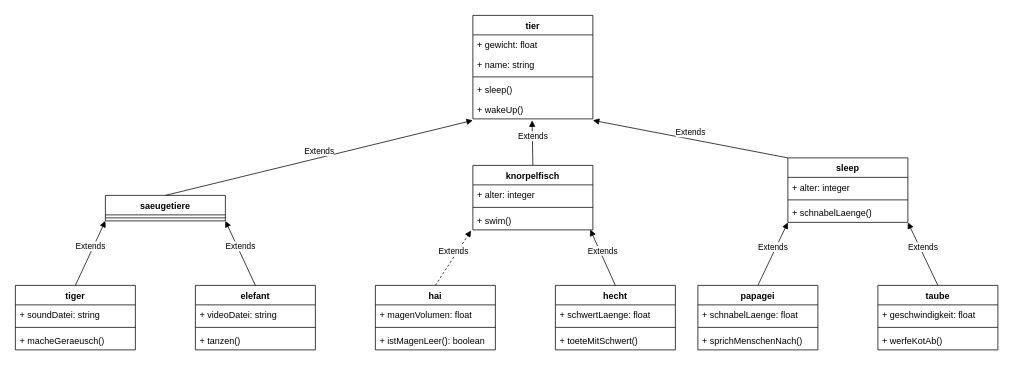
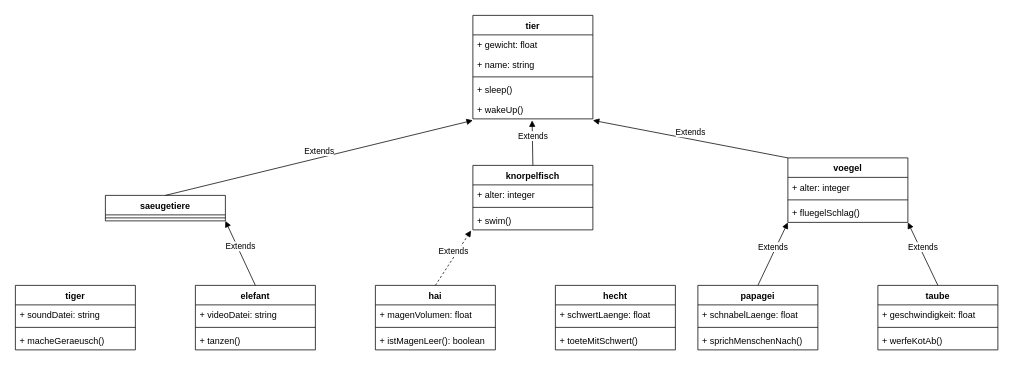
(848, 168) -> (848, 168)
(835, 213) -> (830, 213)
(89, 256) -> none
(604, 261) -> none
